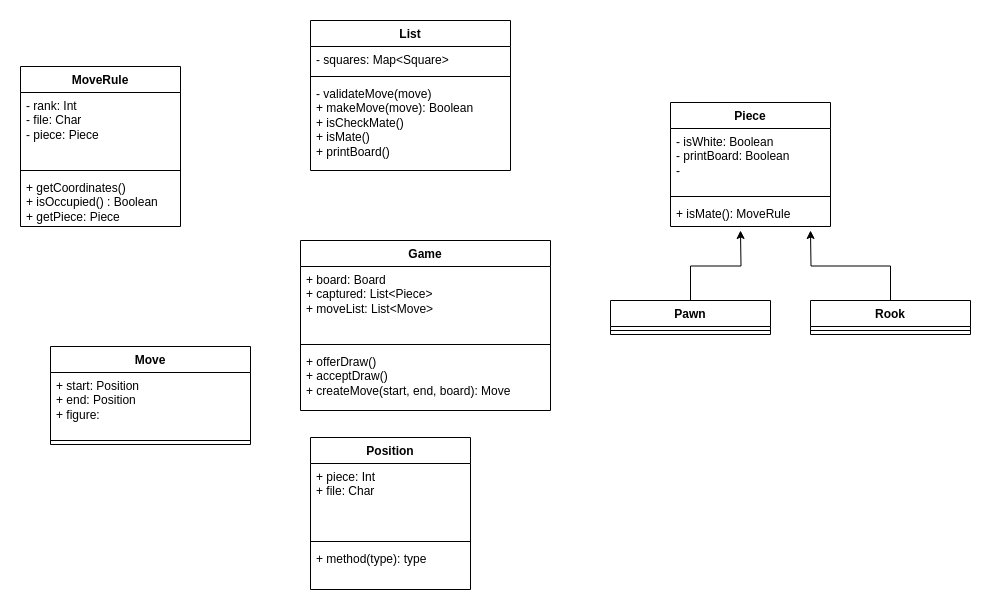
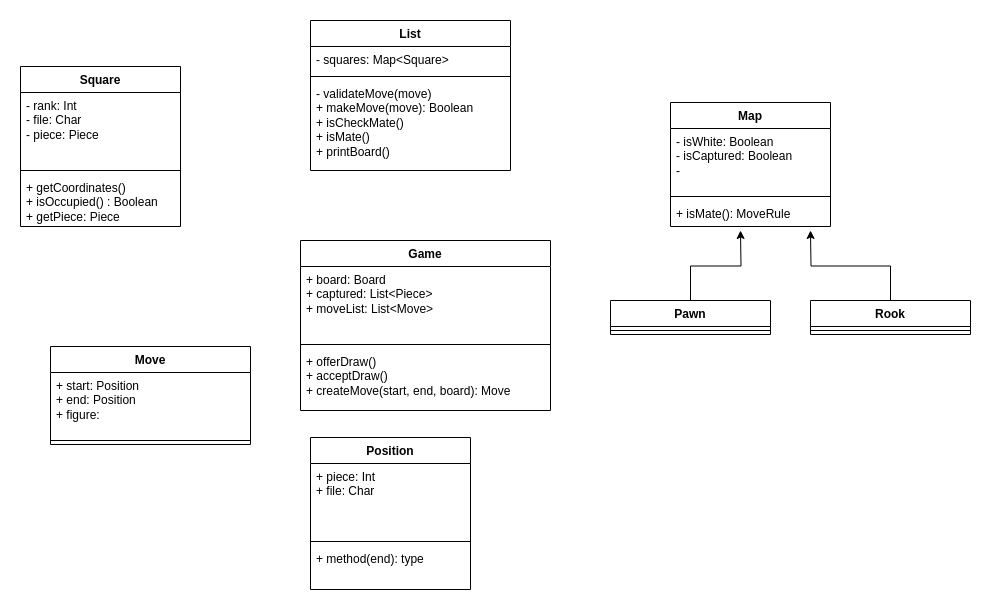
(101, 81) -> (101, 81)
(751, 117) -> (751, 117)
(739, 157) -> (739, 157)
(379, 560) -> (376, 560)
